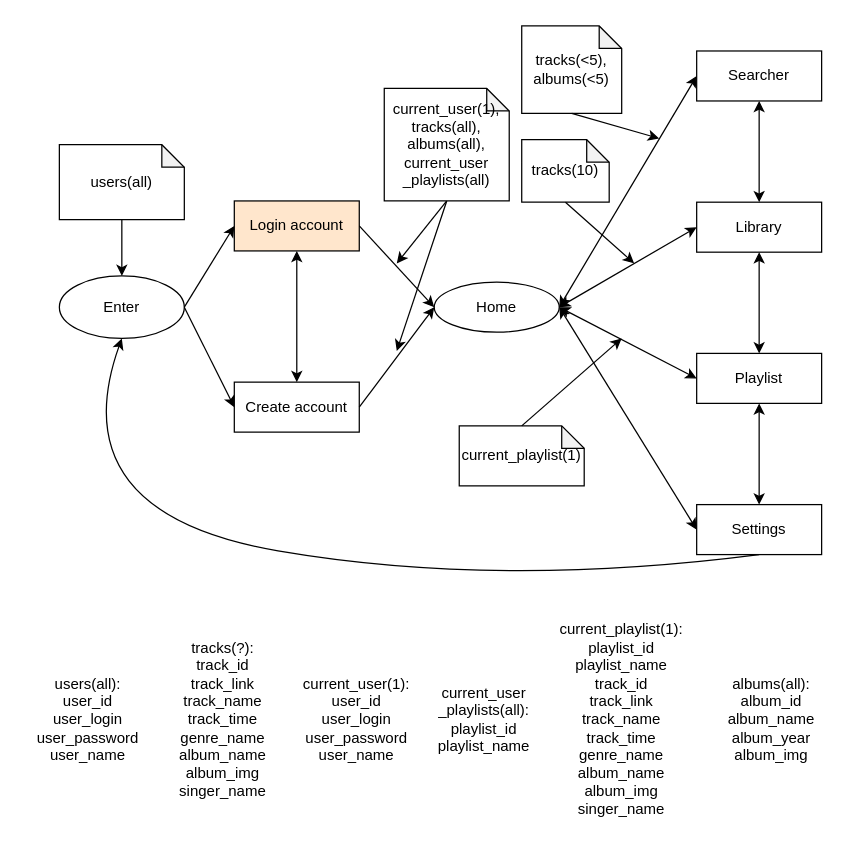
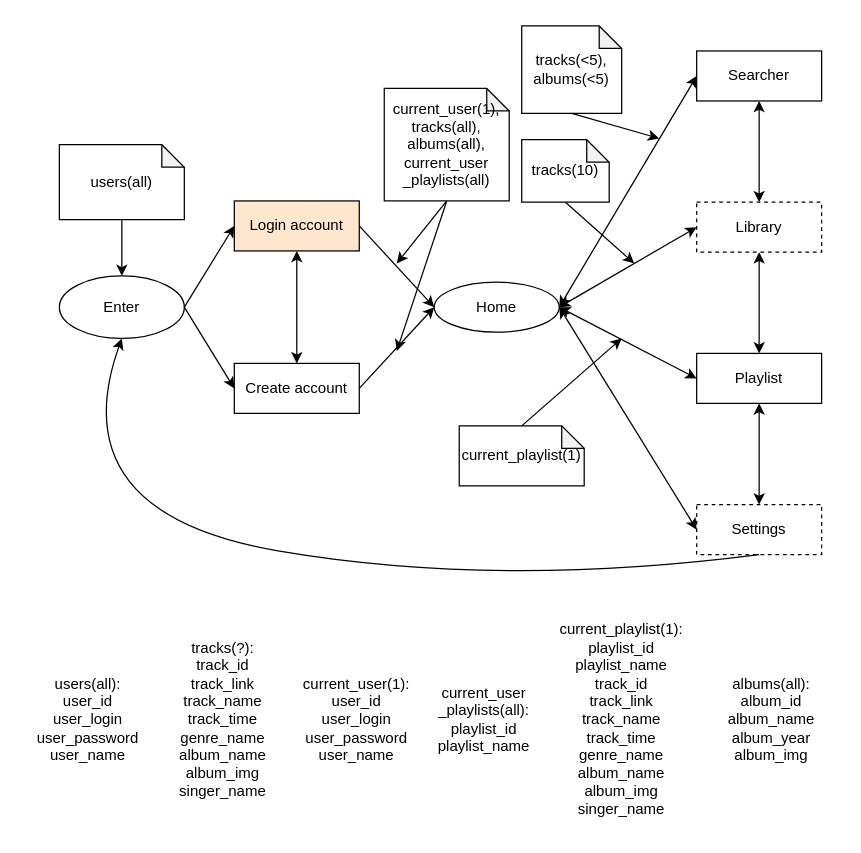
(759, 227) -> (759, 227)
(297, 407) -> (297, 388)
(759, 529) -> (759, 529)
